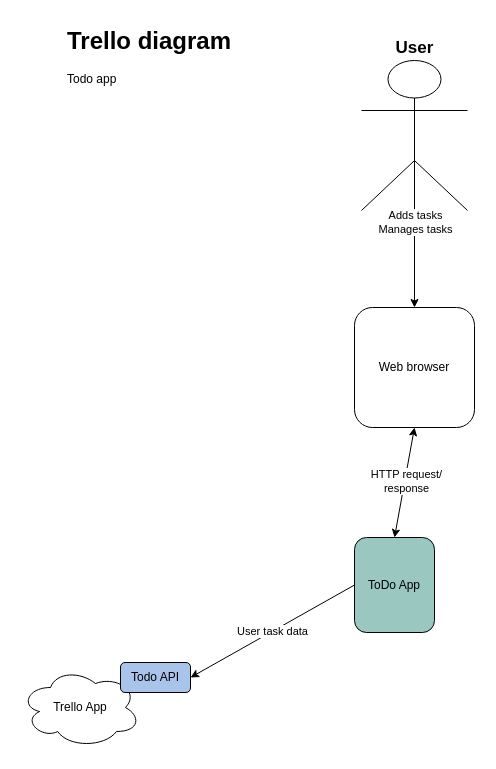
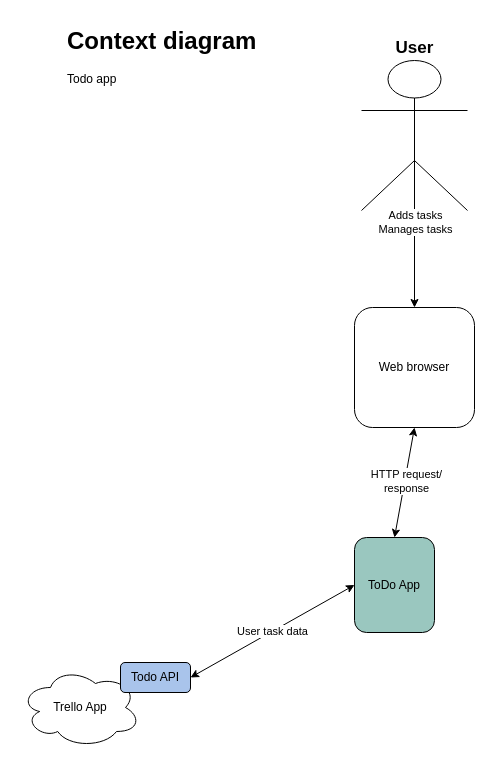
(108, 42) -> (115, 42)
(350, 587) -> (348, 589)
